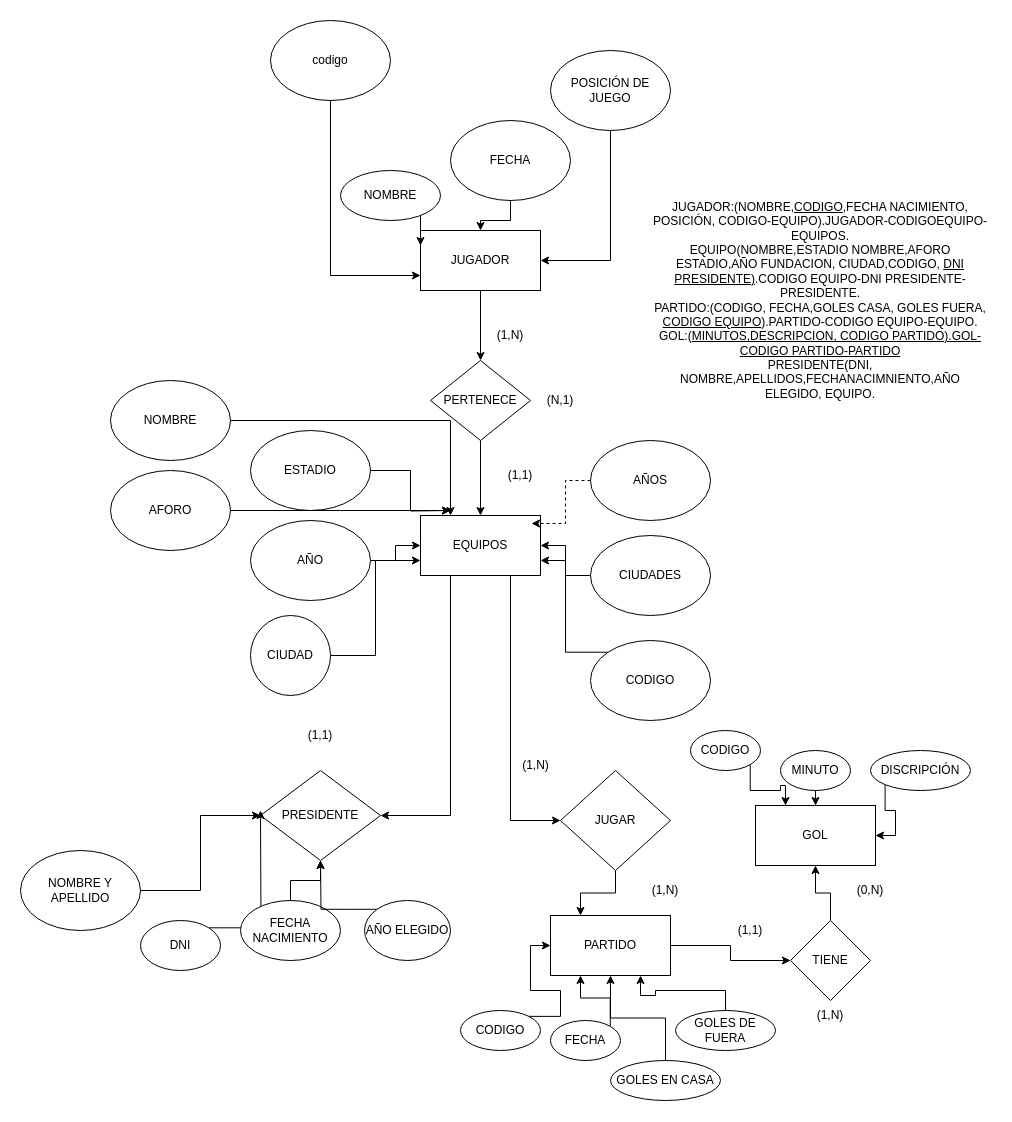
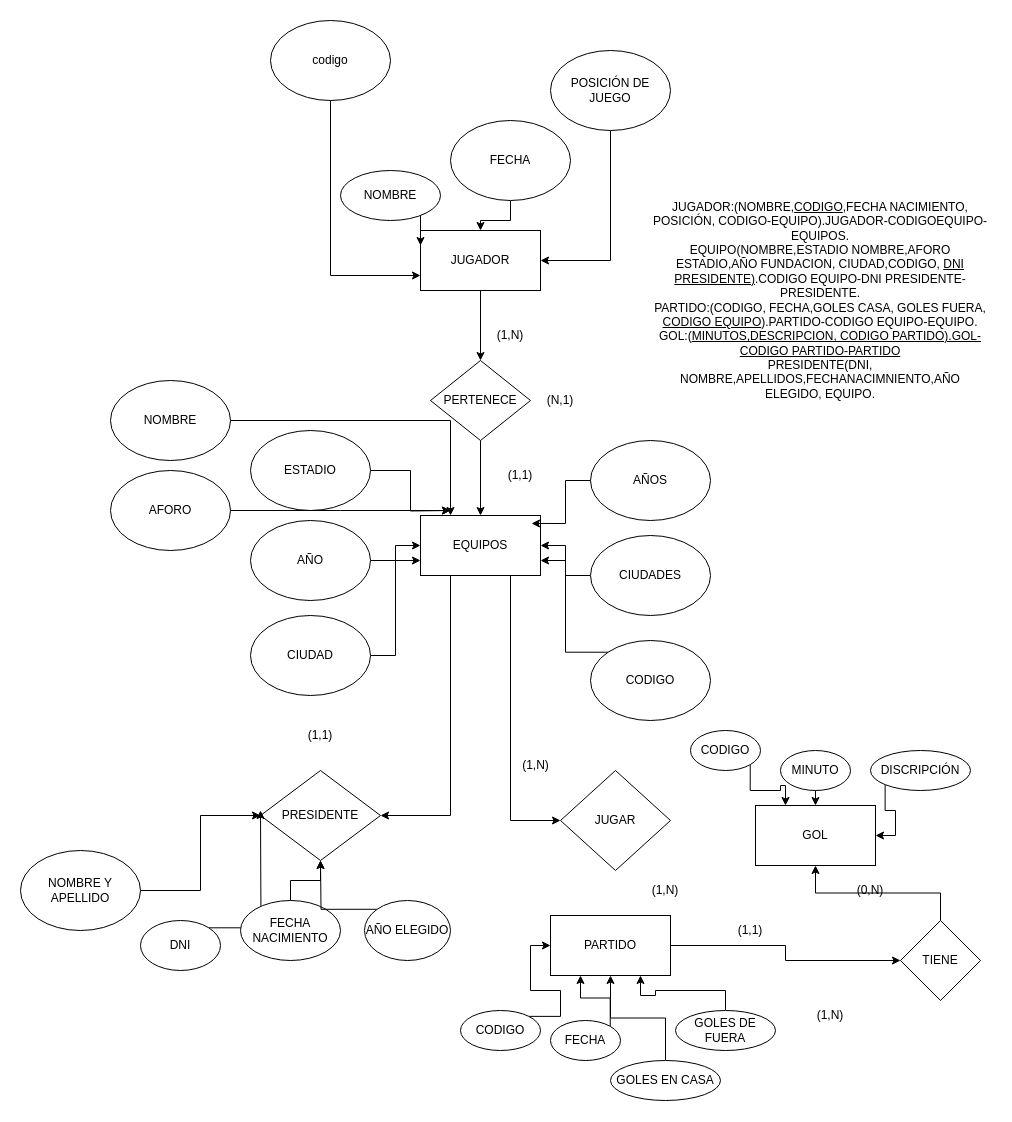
(566, 504) -> (566, 504)
(291, 656) -> (311, 656)
(602, 893) -> none
(831, 961) -> (941, 961)
